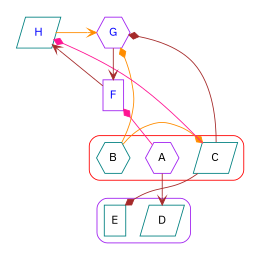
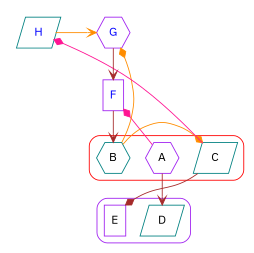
(81, 68) -> (113, 123)
(200, 72) -> none
(115, 221) -> (115, 221)
